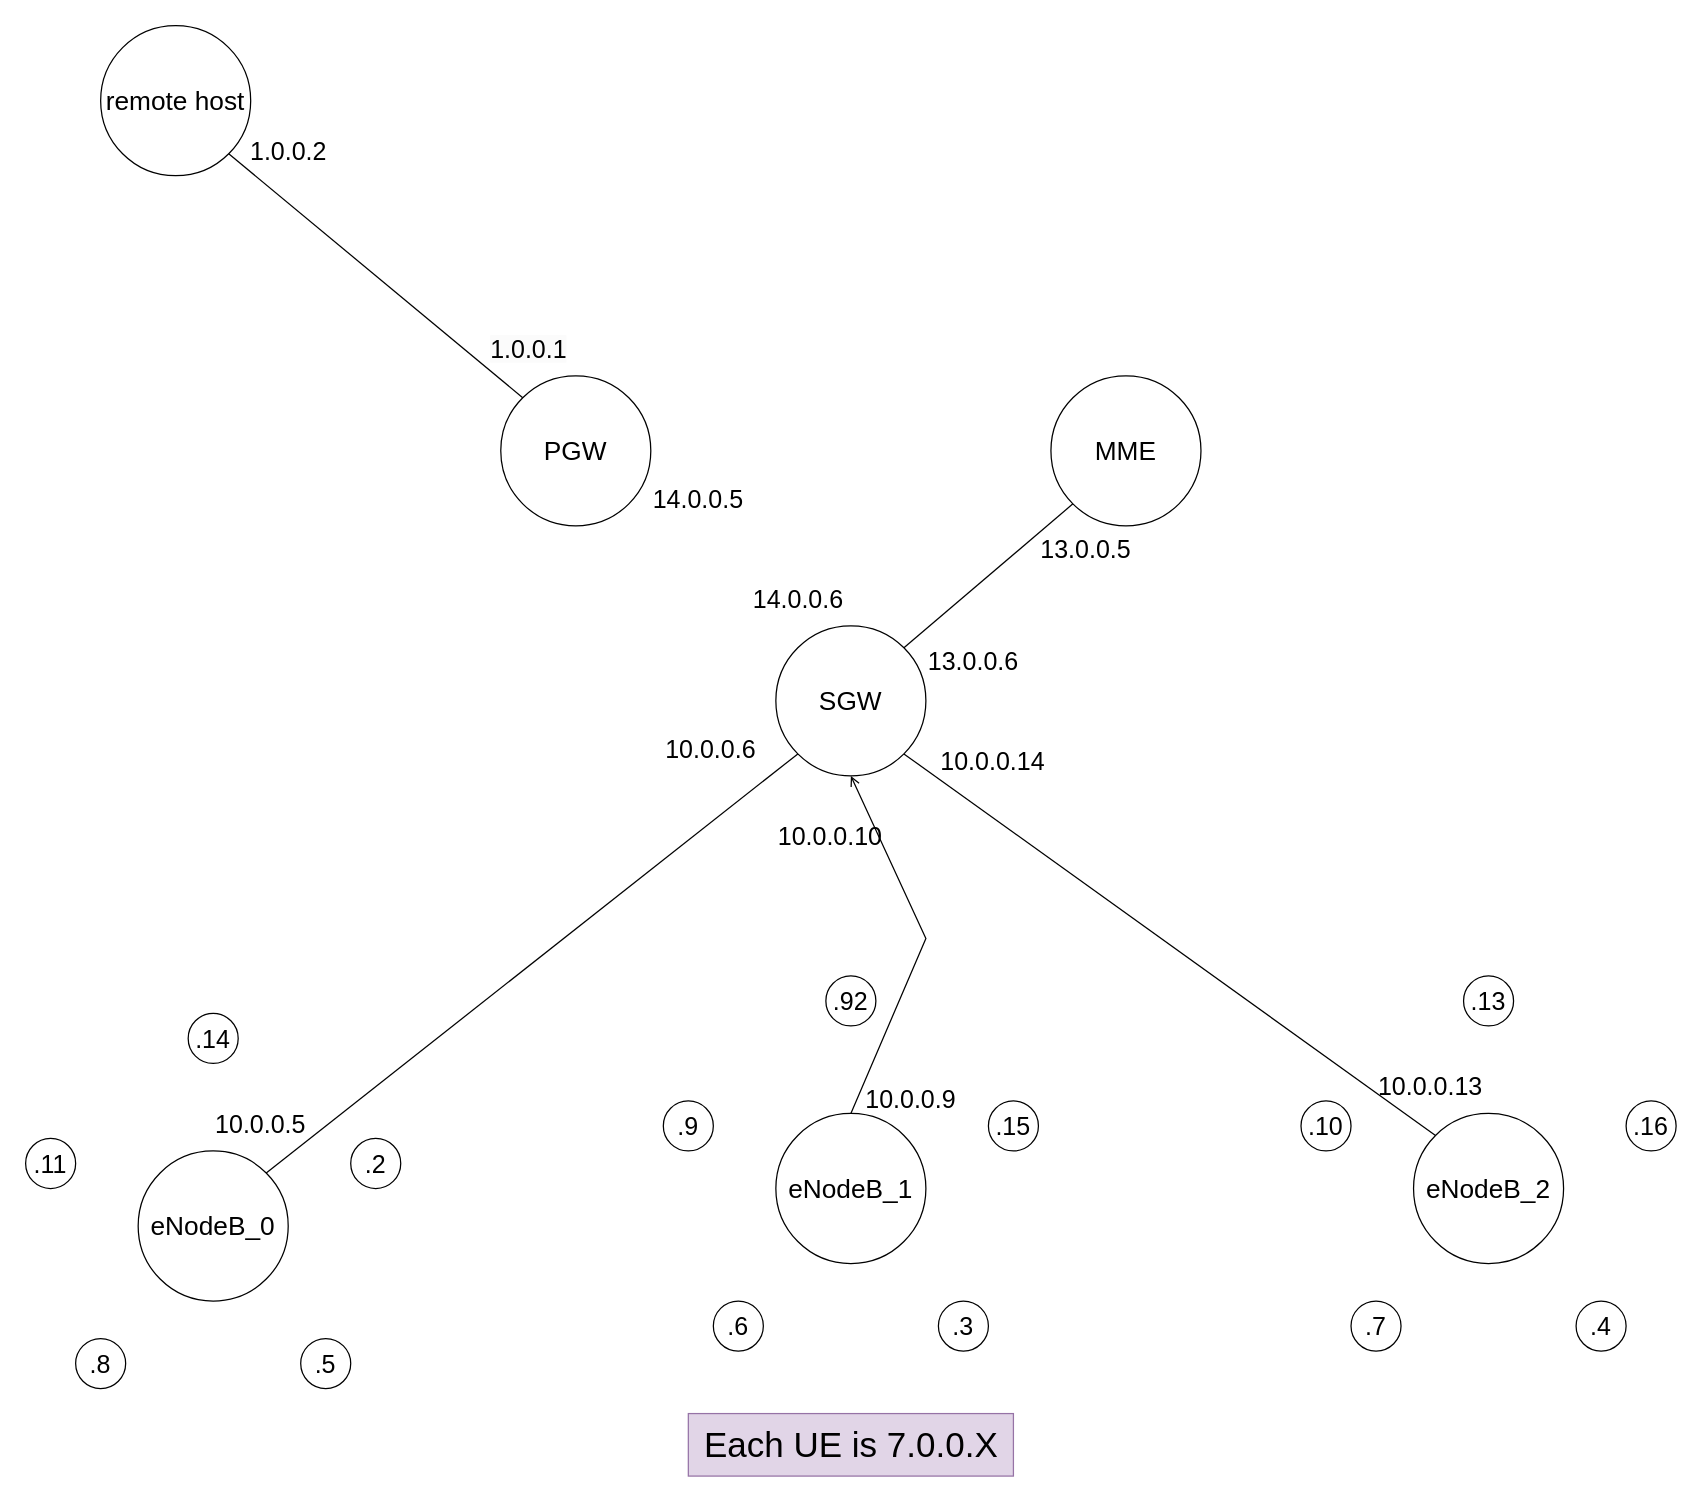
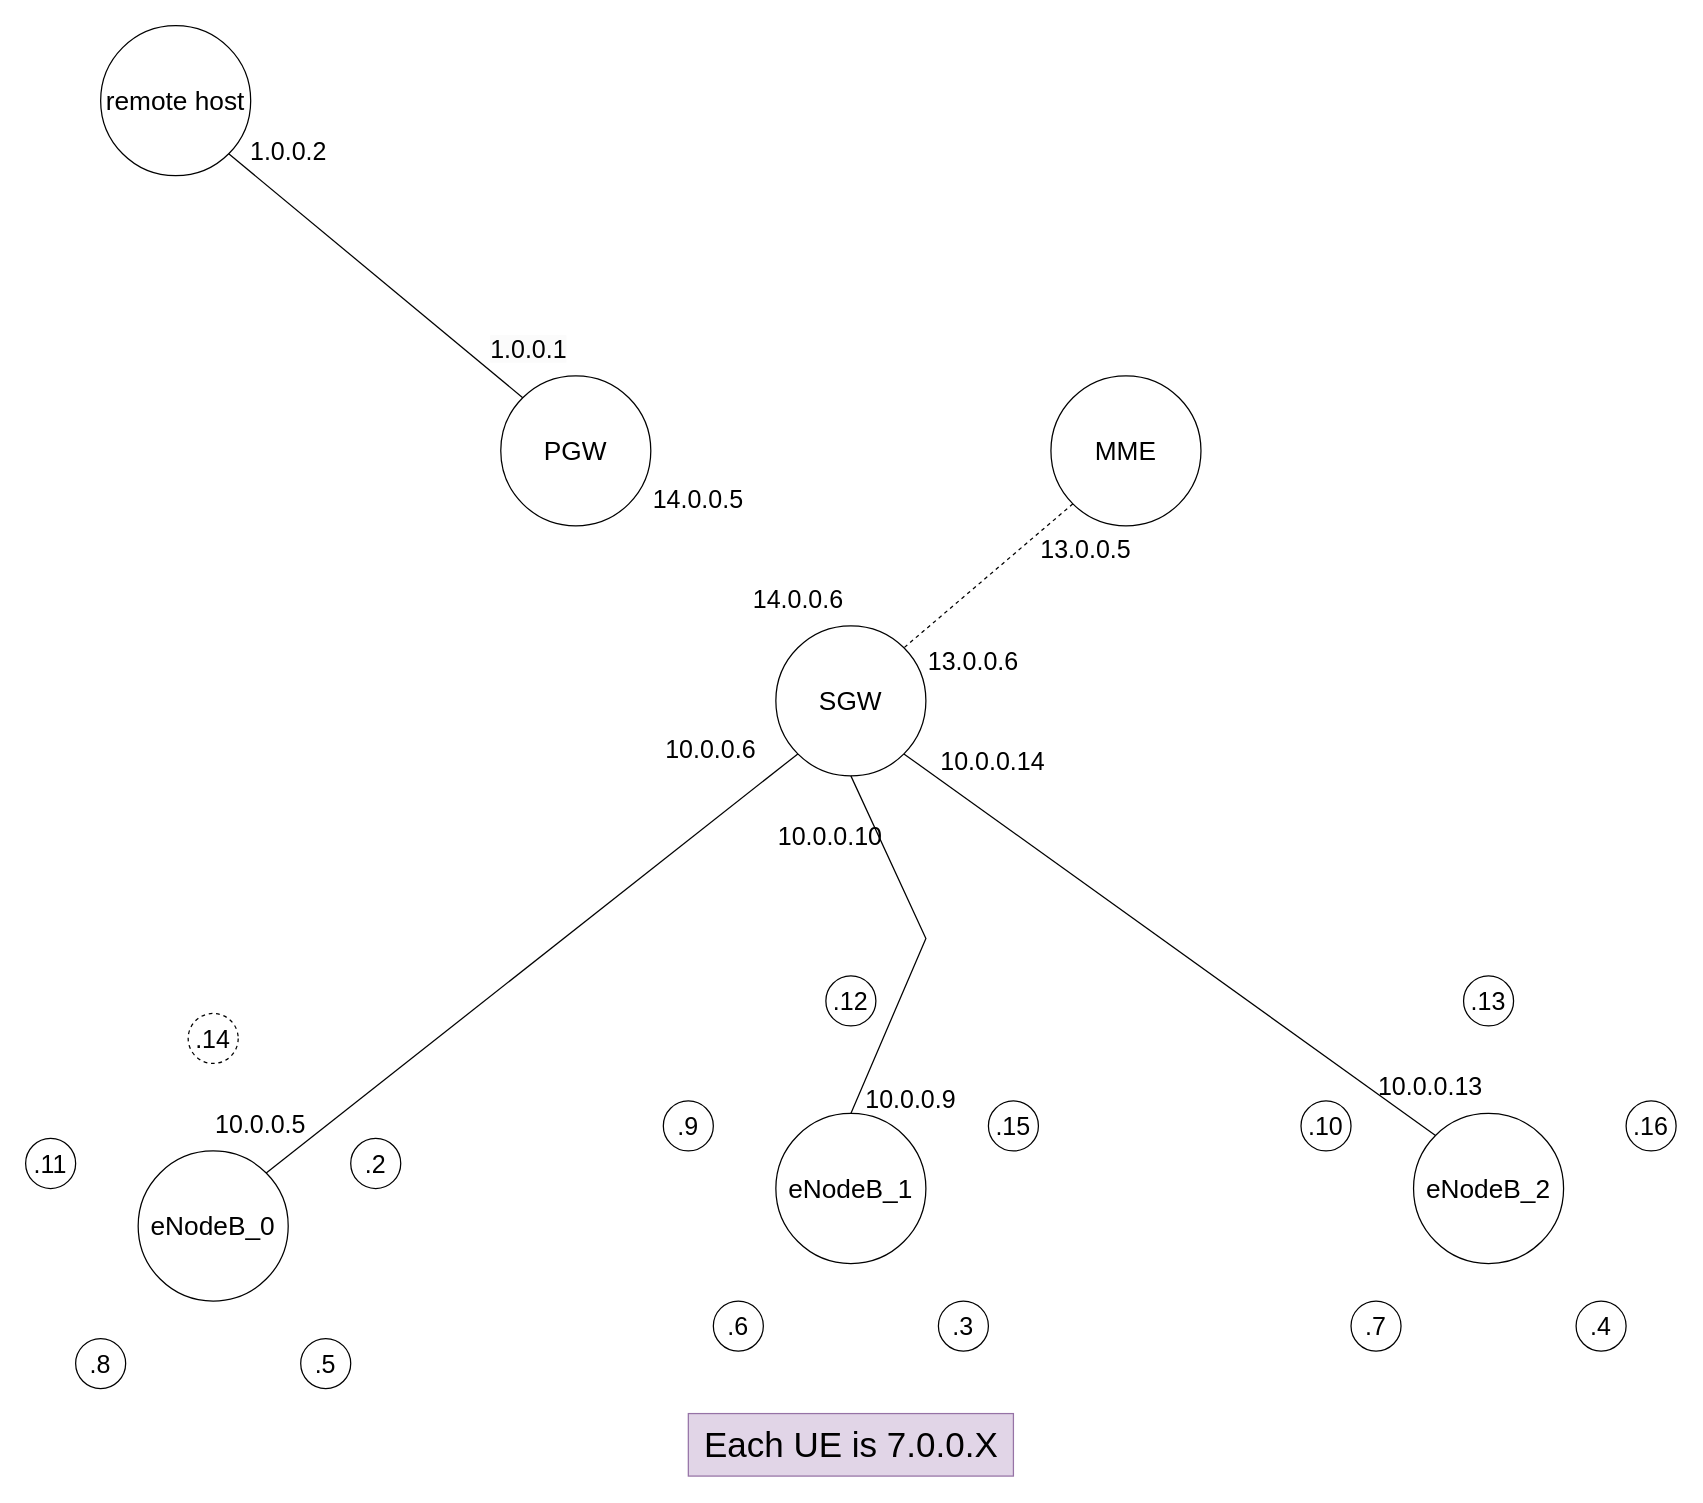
(989, 575) -> (989, 575)
(853, 781) -> (852, 779)
(851, 1001) -> (851, 1001)
(213, 1038) -> (213, 1038)
